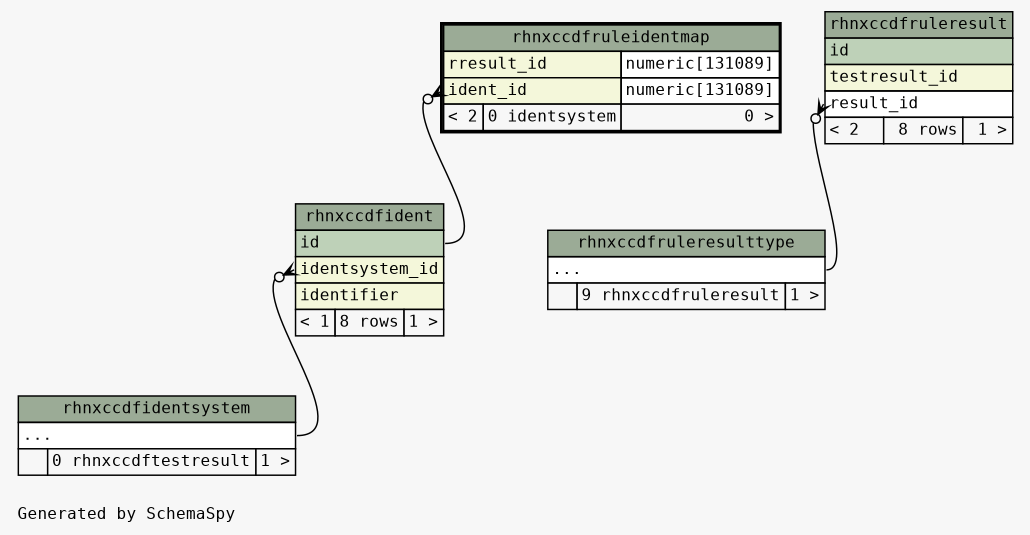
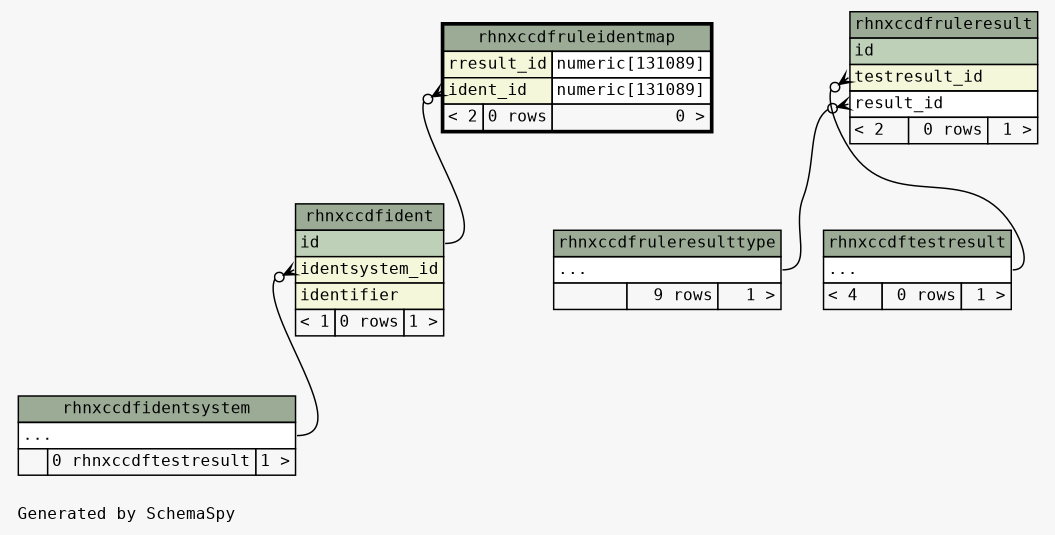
(552, 117) -> (518, 117)
(928, 130) -> (953, 130)
none -> (917, 270)
(681, 296) -> (683, 296)
(370, 322) -> (370, 322)
